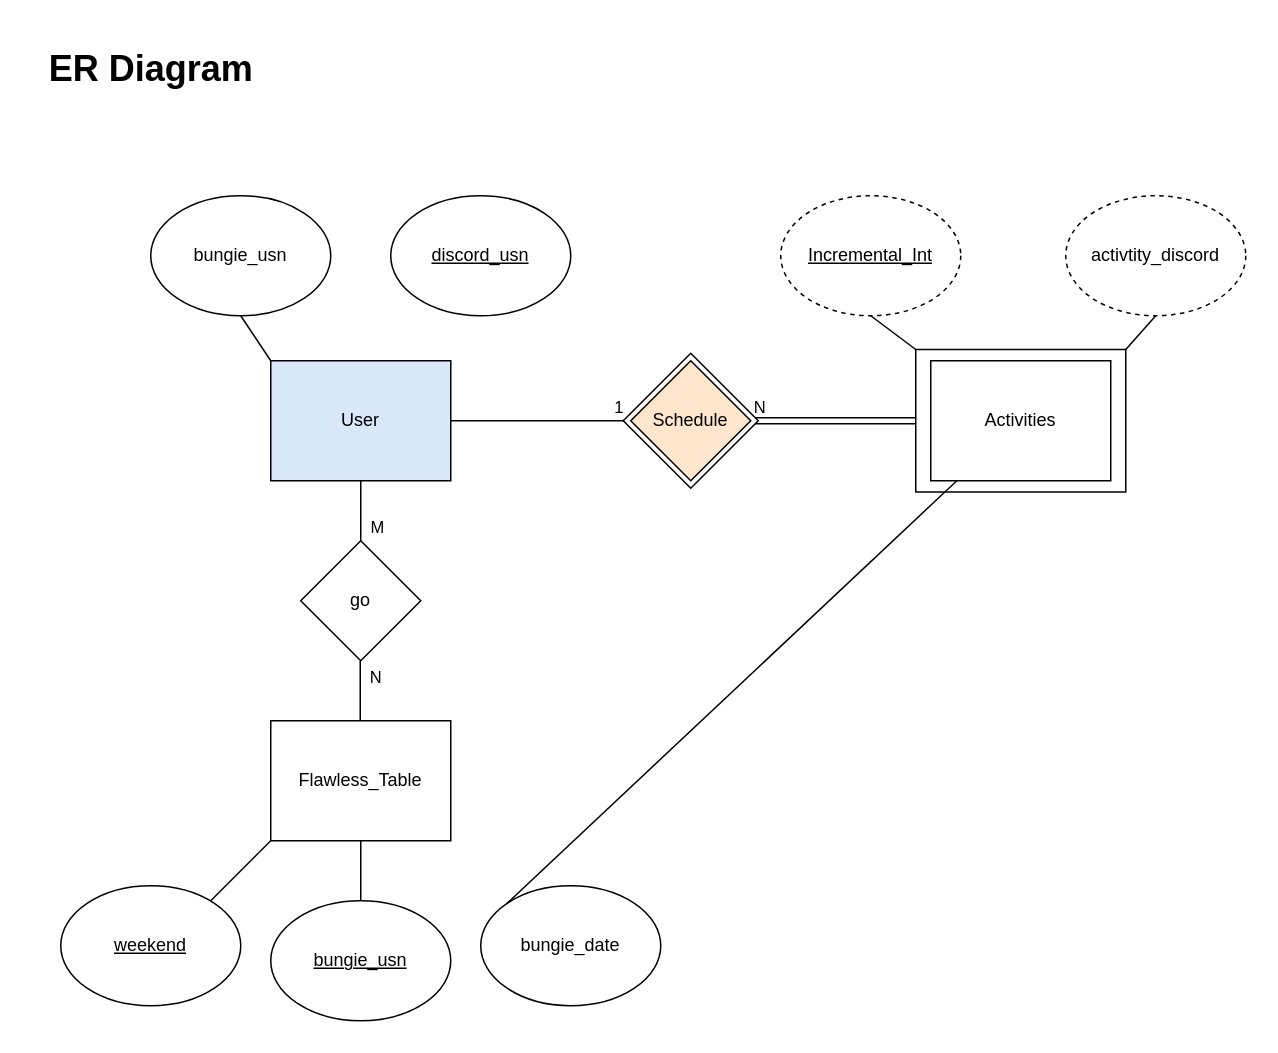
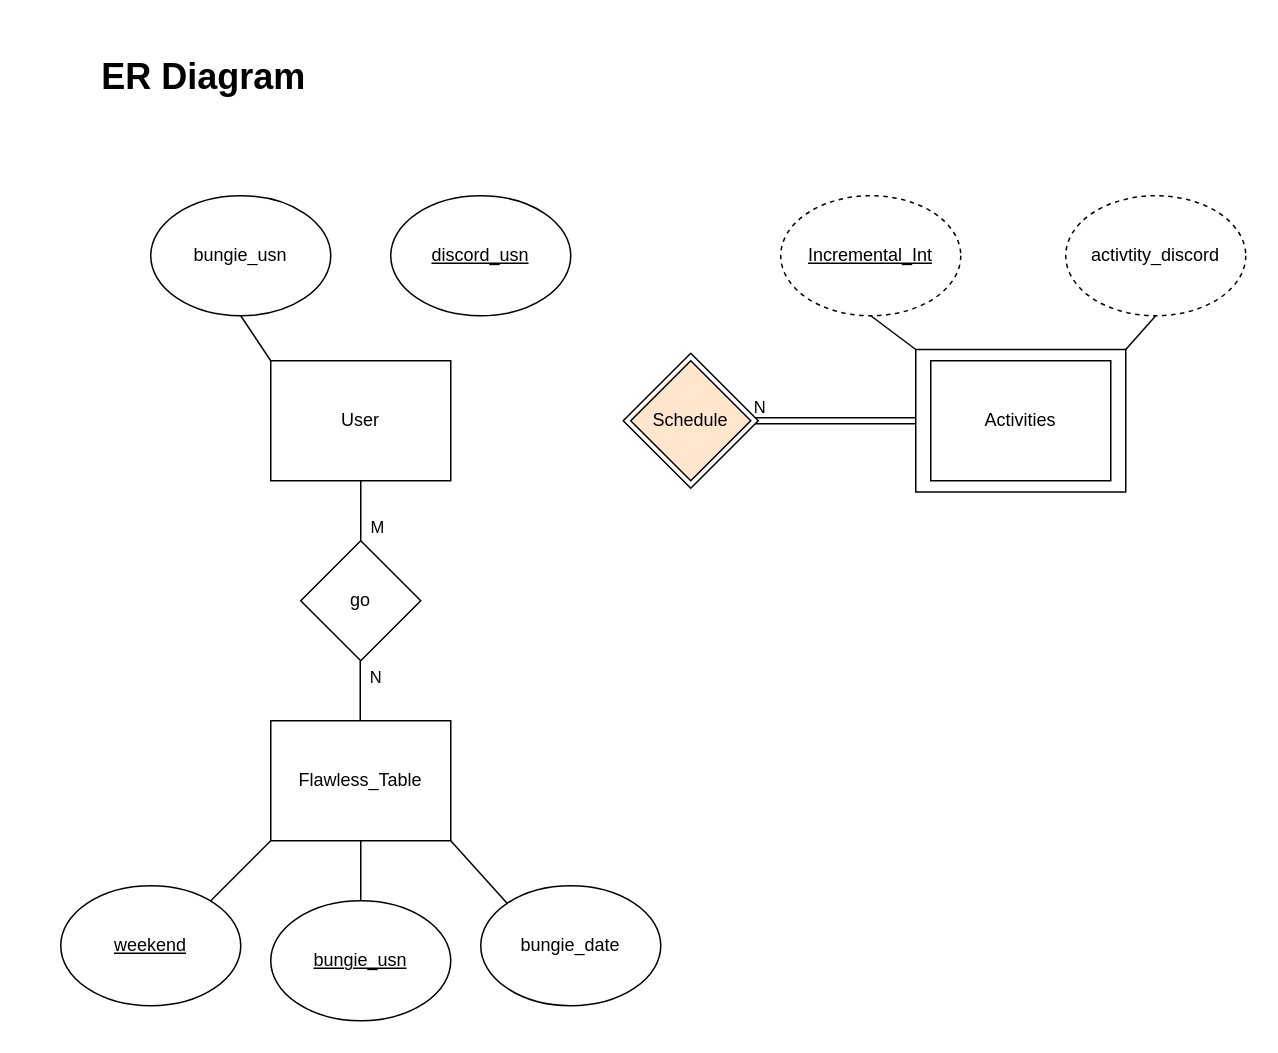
(151, 68) -> (203, 76)
(361, 421) -> (361, 421)
(537, 421) -> none
(732, 692) -> (479, 872)
